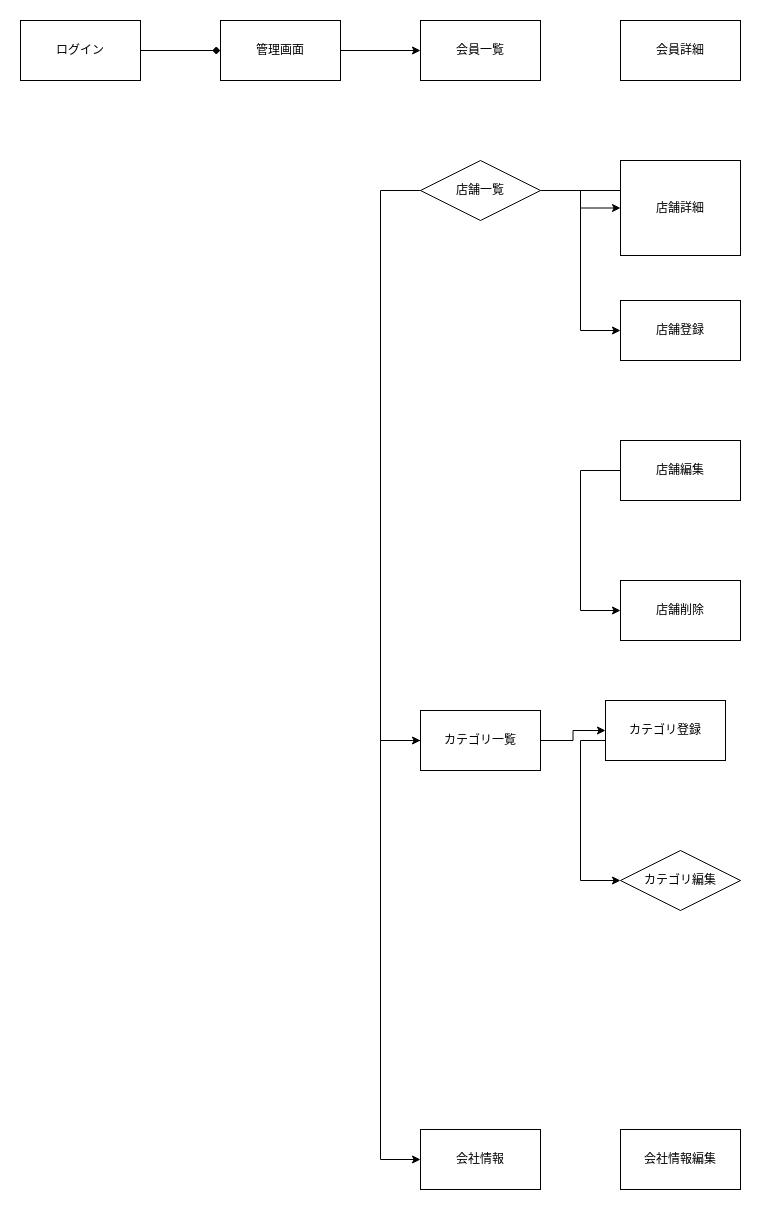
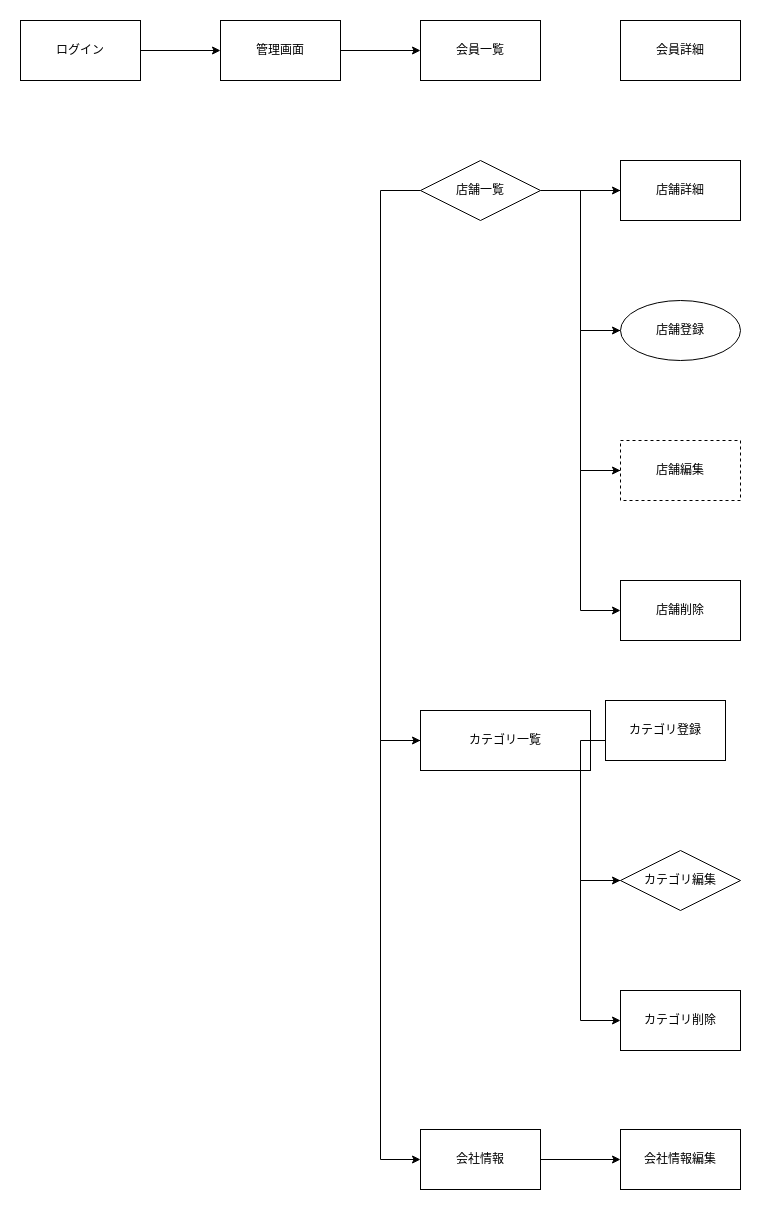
(212, 51) -> (212, 51)
(681, 208) -> (681, 191)
(681, 331) -> (681, 331)
none -> (581, 400)
(681, 471) -> (681, 471)
(481, 741) -> (506, 741)
none -> (581, 968)
none -> (681, 1021)
none -> (577, 1160)
